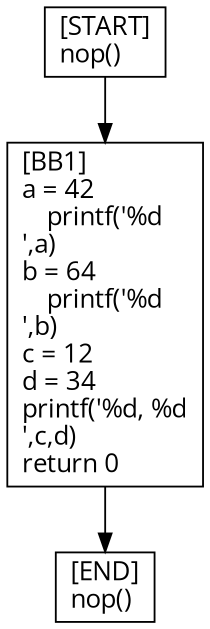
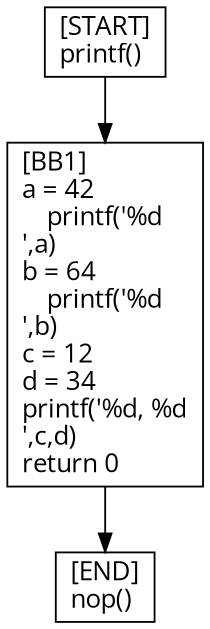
(105, 42) -> (105, 42)
